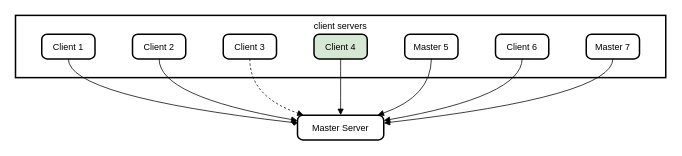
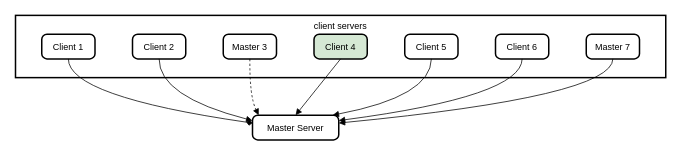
(250, 47) -> (250, 47)
(431, 47) -> (431, 47)
(341, 128) -> (296, 128)
